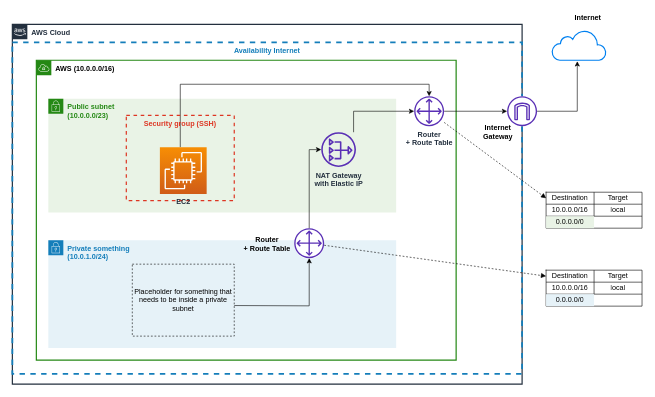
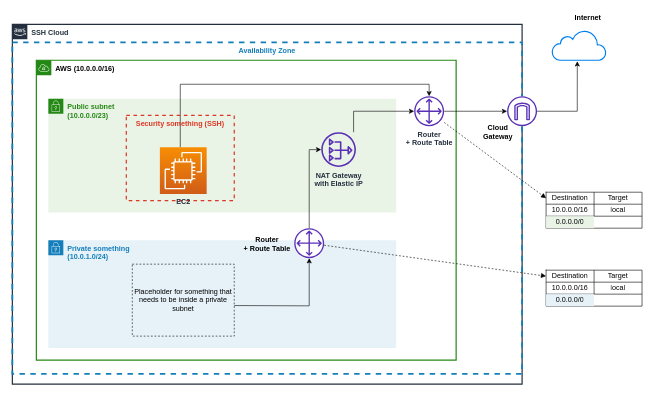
(48, 33) -> (48, 33)
(267, 50) -> (267, 50)
(180, 124) -> (180, 124)
(498, 132) -> (498, 132)
